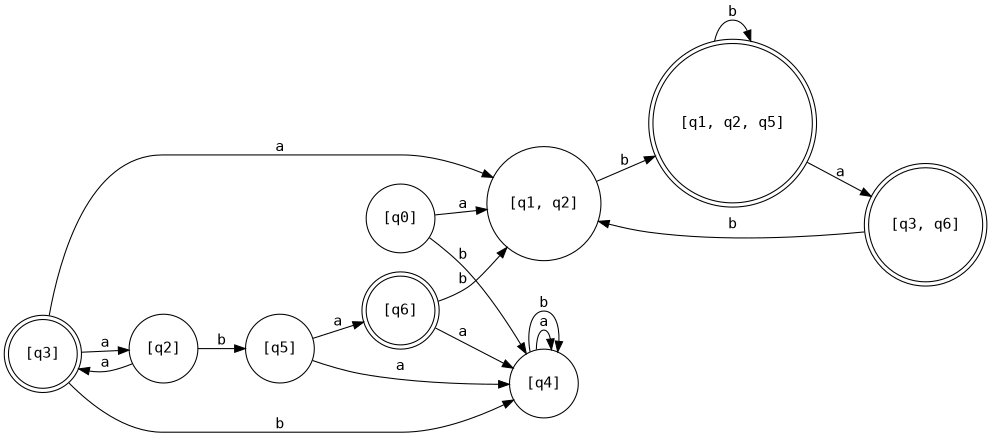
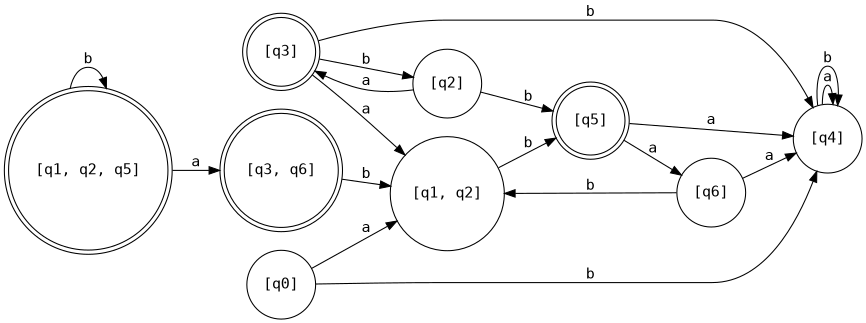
(621, 171) -> (522, 155)
(401, 311) -> (711, 193)
(105, 343) -> (366, 60)
(280, 349) -> (591, 121)
